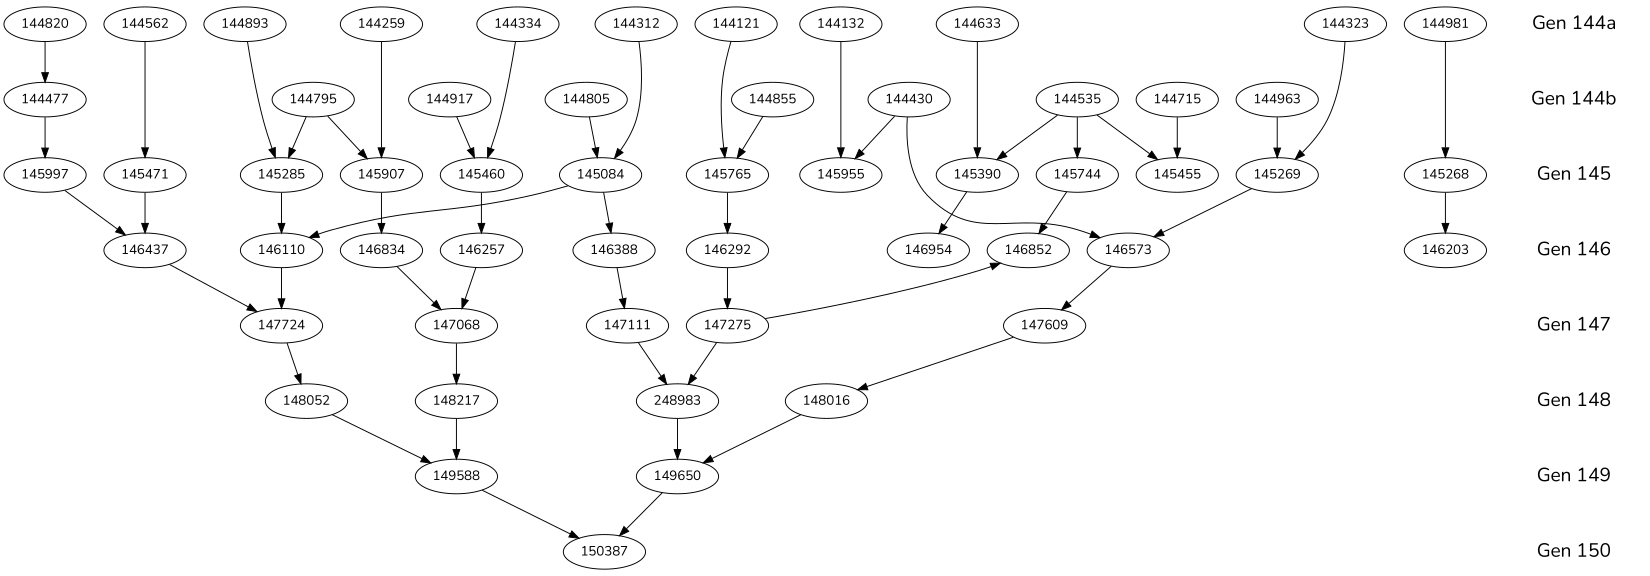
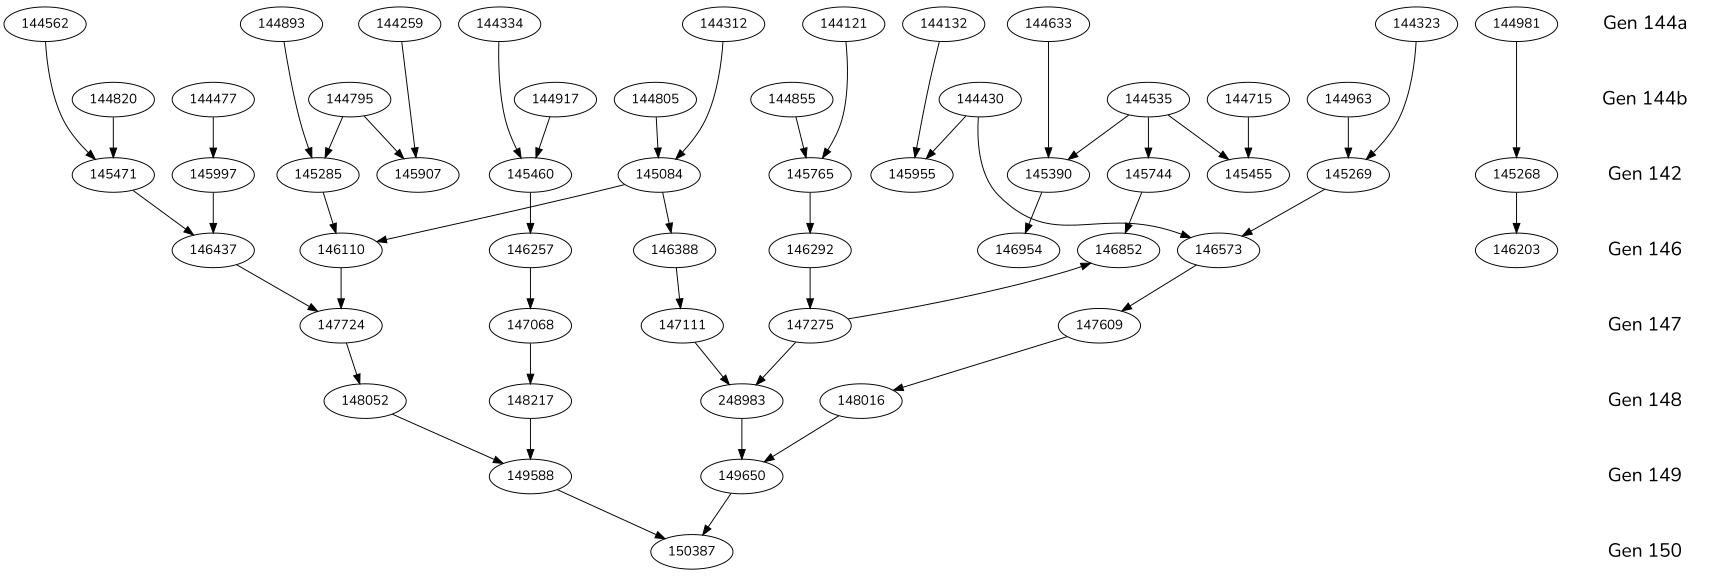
(45, 57) -> (113, 133)
(1574, 175) -> (1645, 175)
(381, 250) -> none
